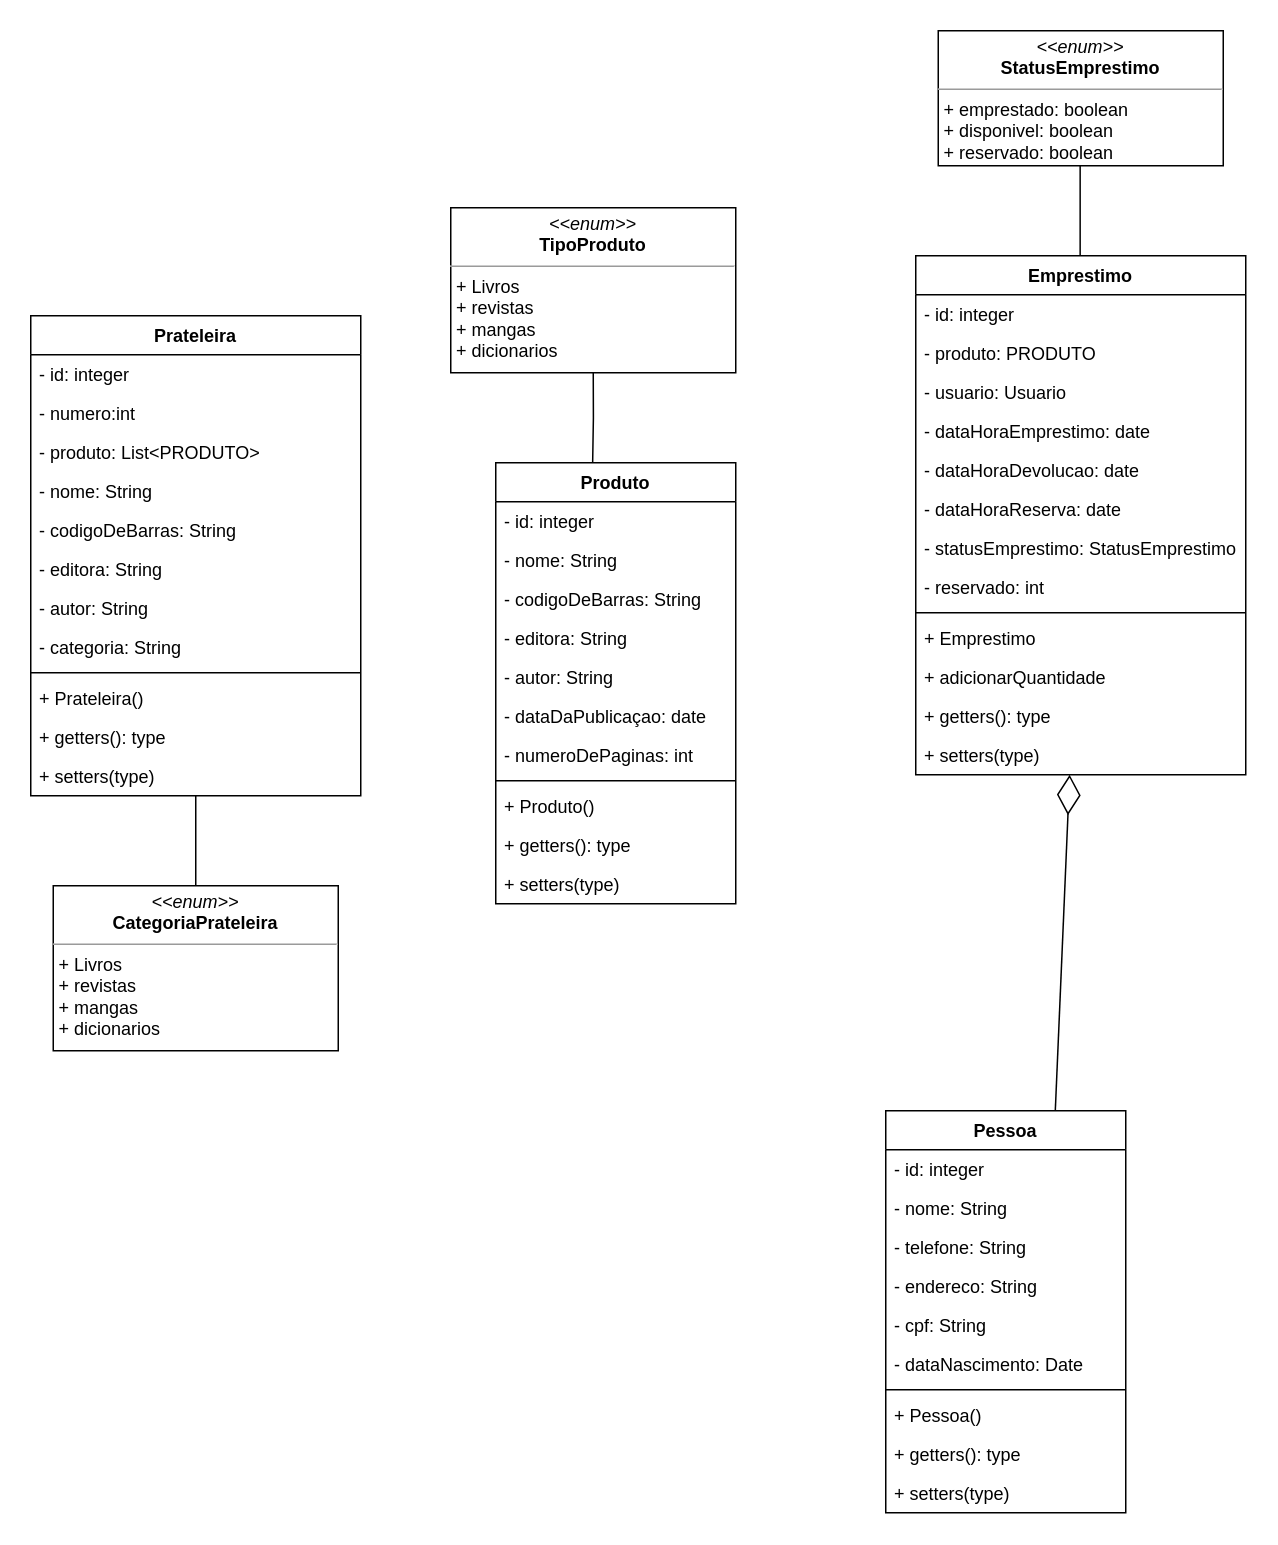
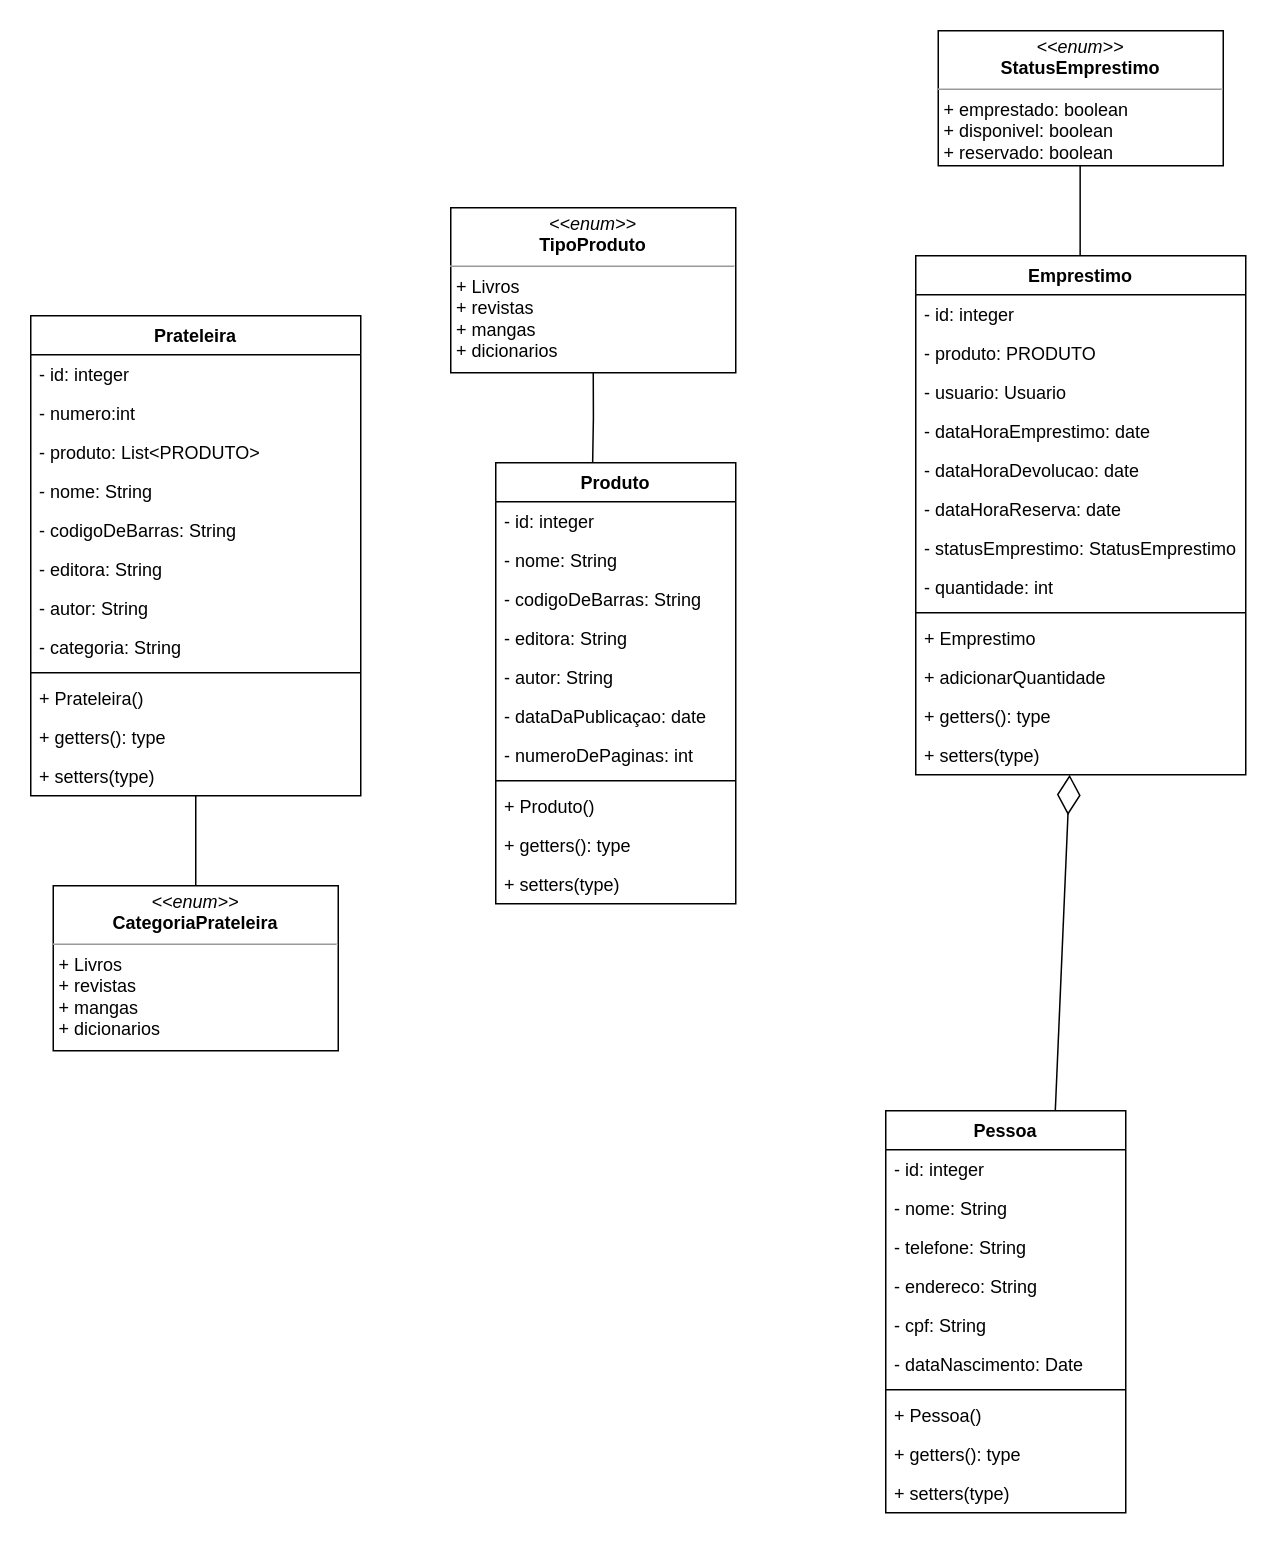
(996, 589) -> (999, 589)
